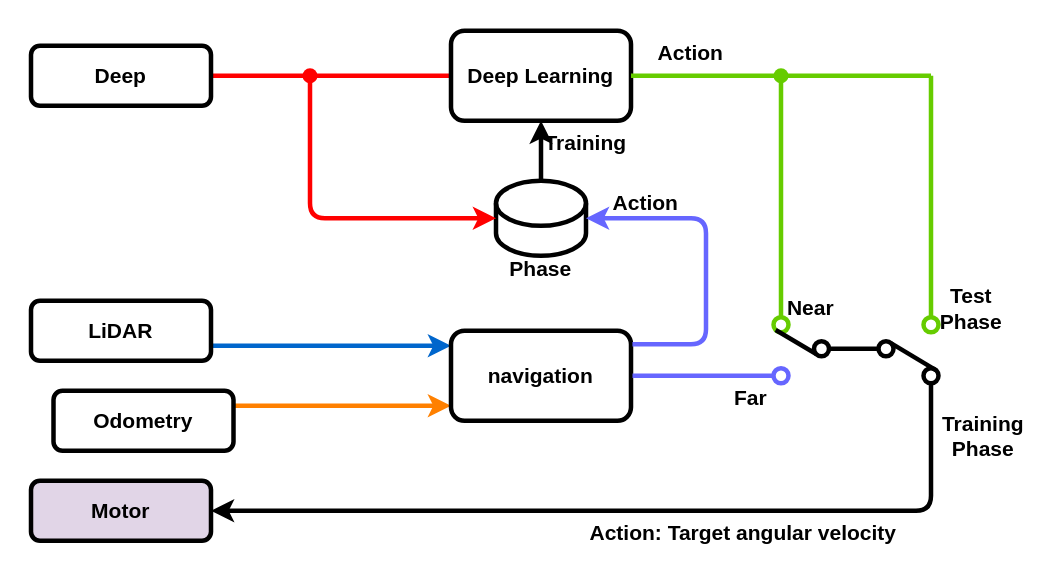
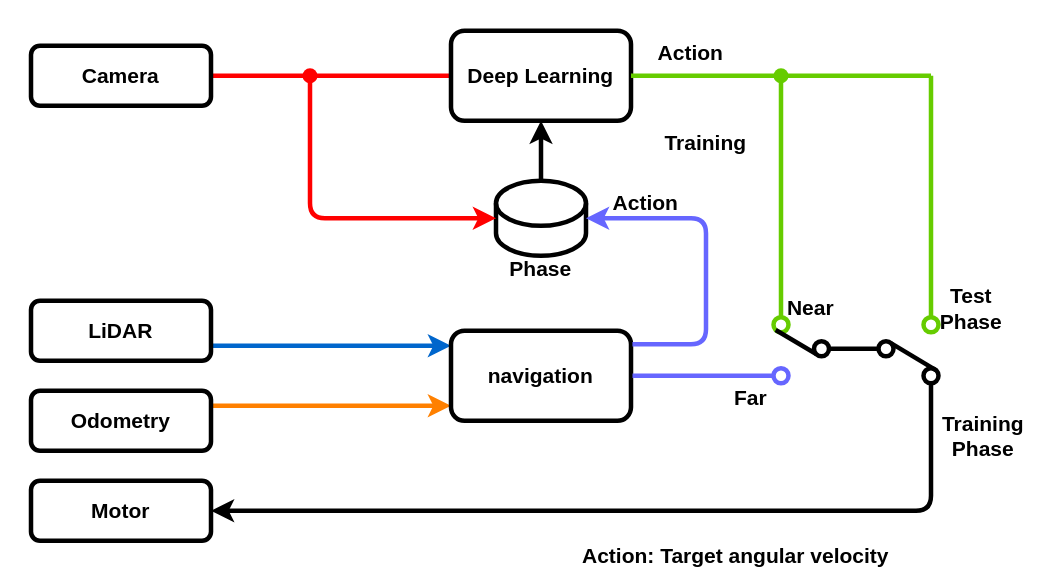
(121, 76) -> (121, 76)
(586, 143) -> (706, 143)
(143, 421) -> (121, 421)
(121, 511) -> (121, 511)
(743, 533) -> (736, 556)
